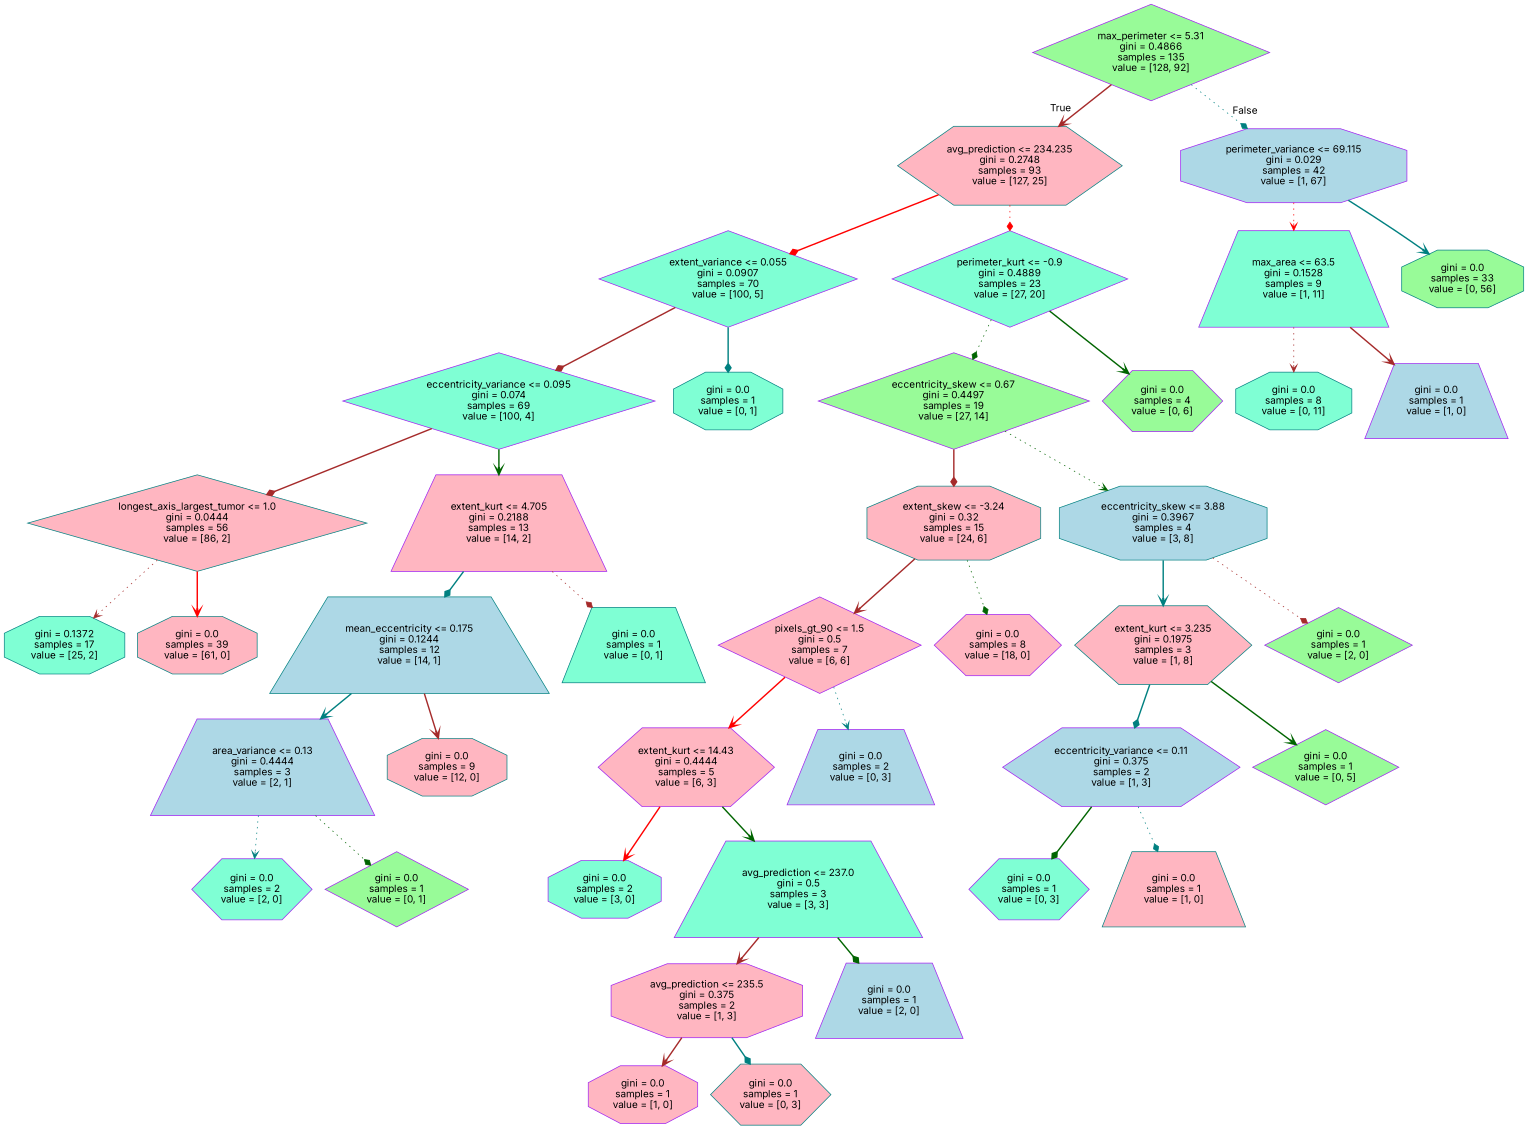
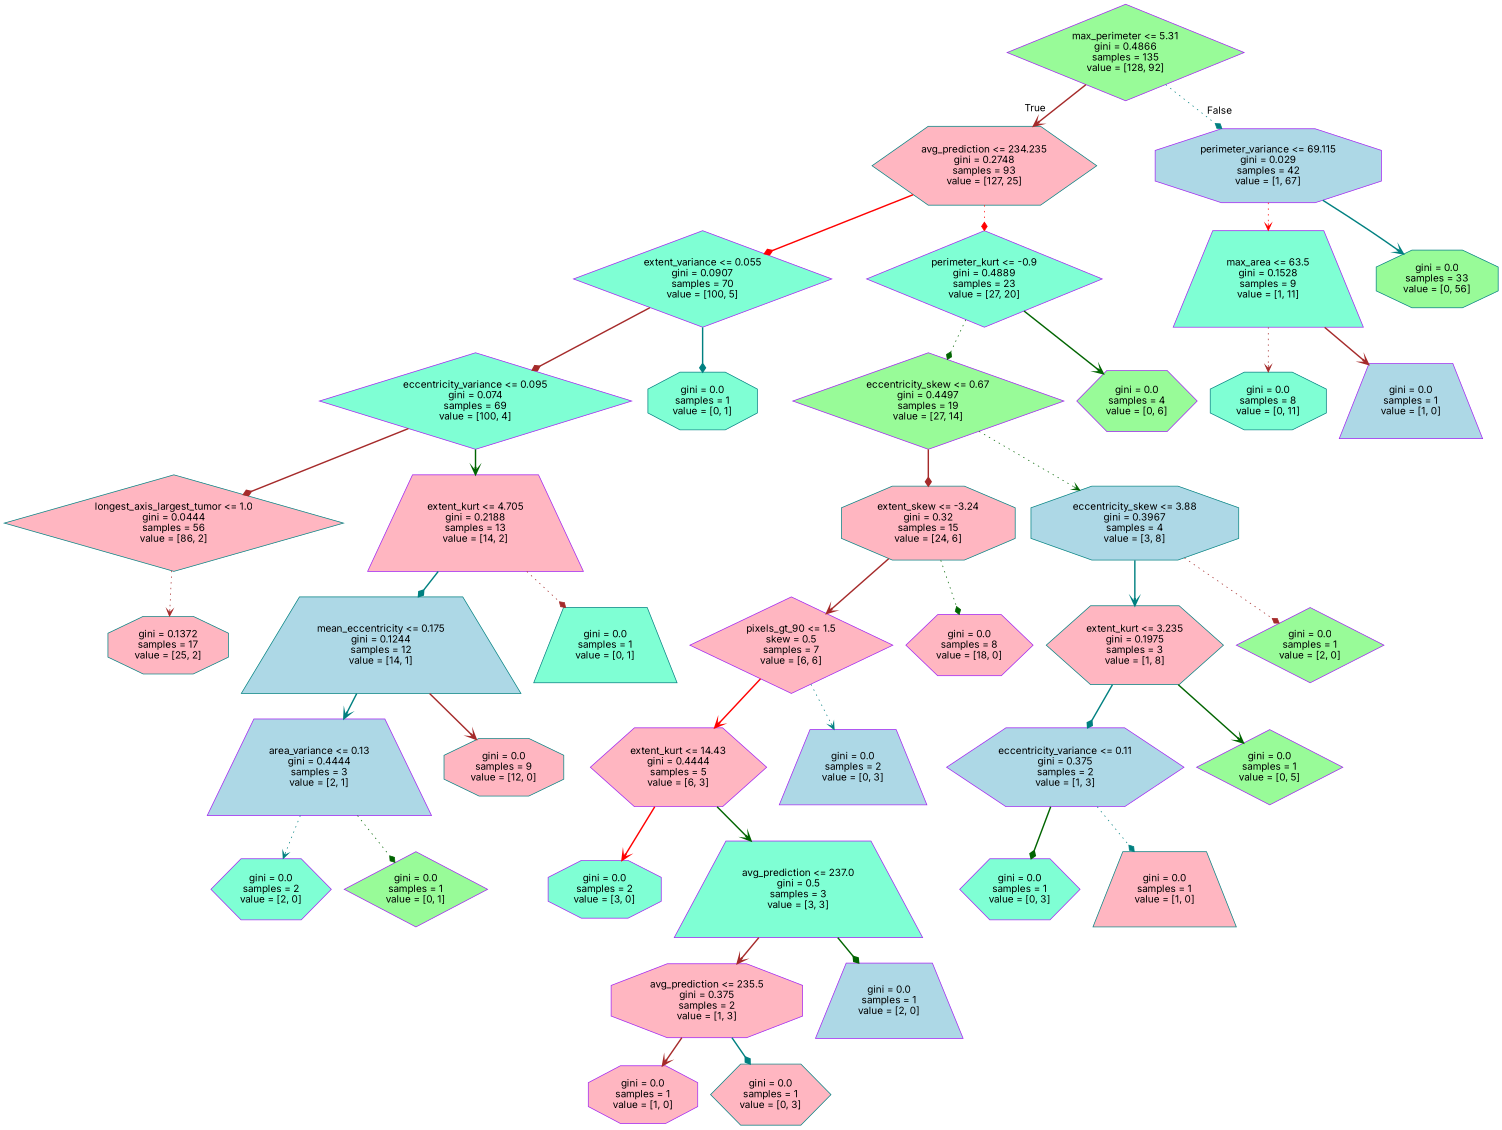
(65, 645) -> (168, 645)
(197, 645) -> none
(820, 645) -> (791, 645)
